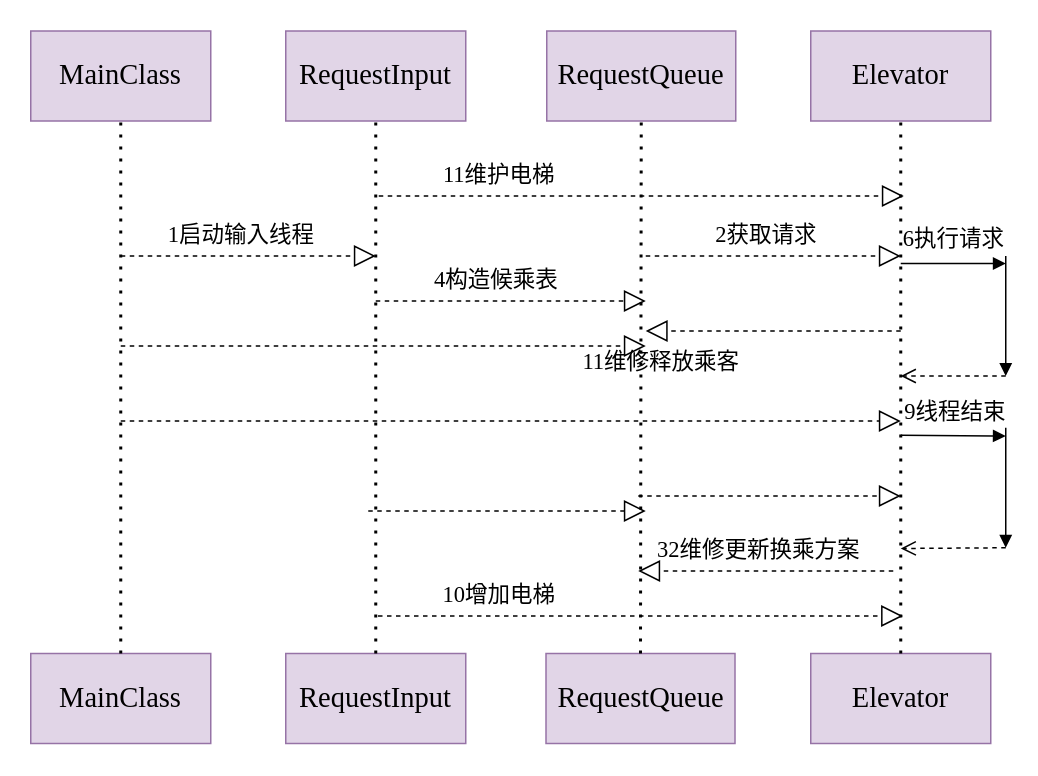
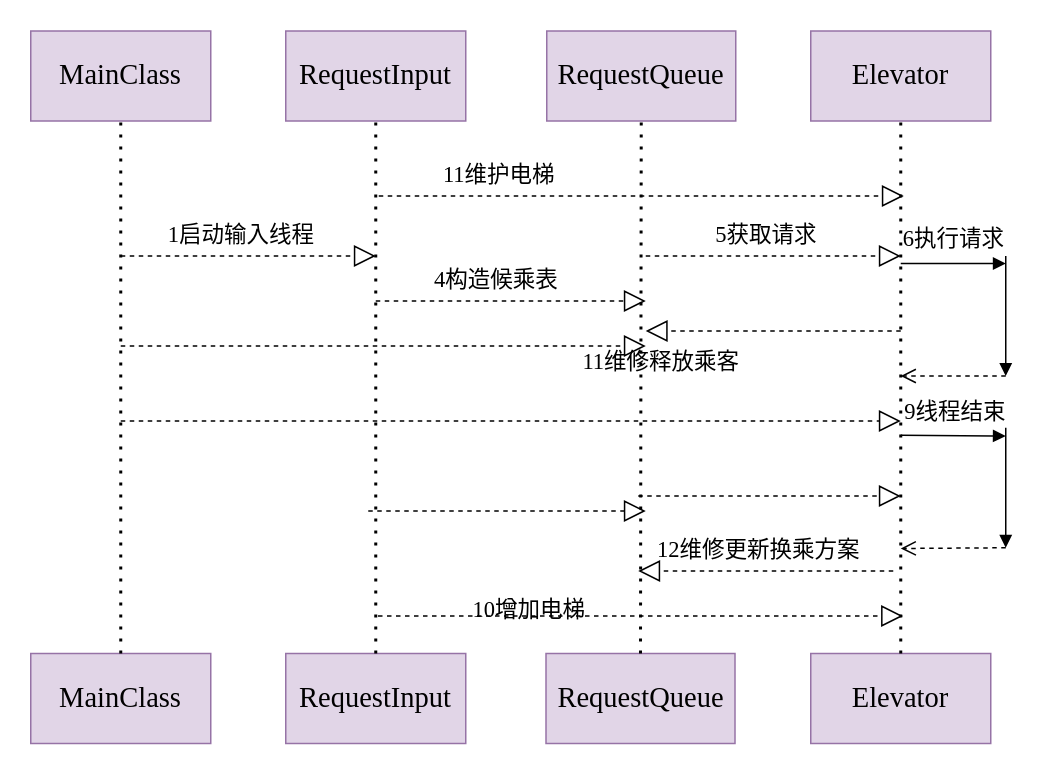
(767, 233) -> (767, 233)
(759, 548) -> (759, 548)
(498, 593) -> (528, 608)
